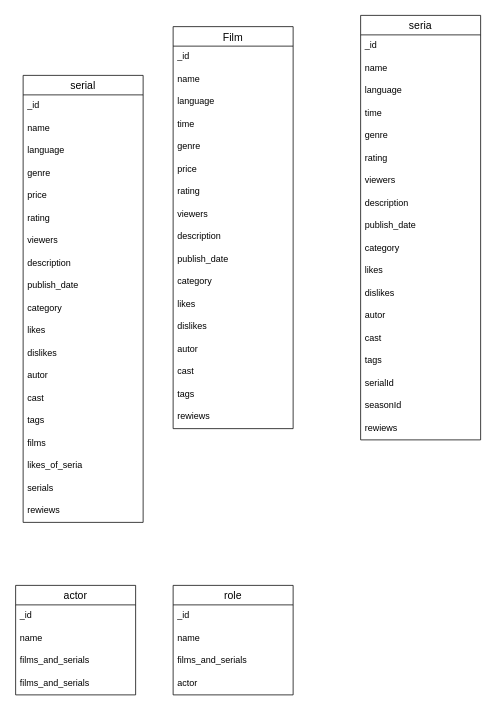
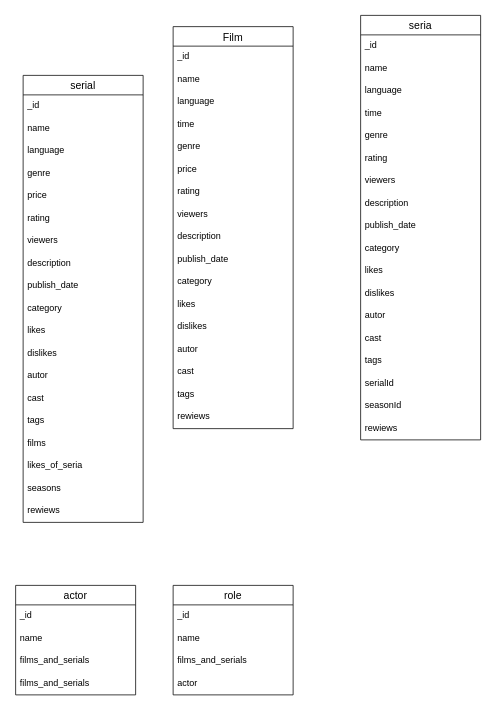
(42, 488) -> (45, 488)
